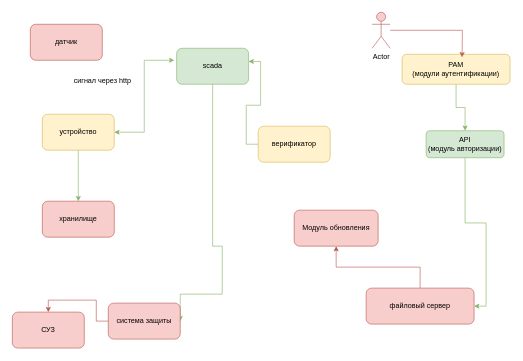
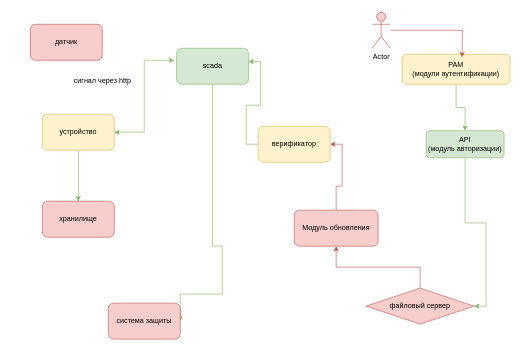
none -> (339, 144)
(48, 302) -> none
(420, 306) -> (420, 306)
(48, 330) -> none
